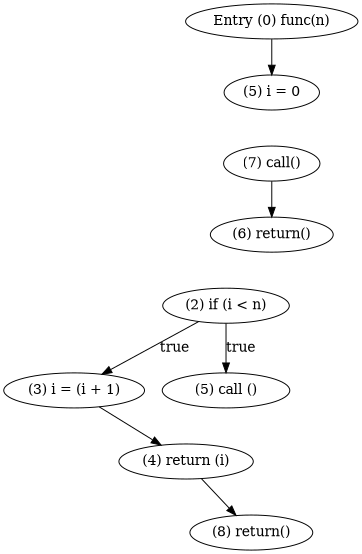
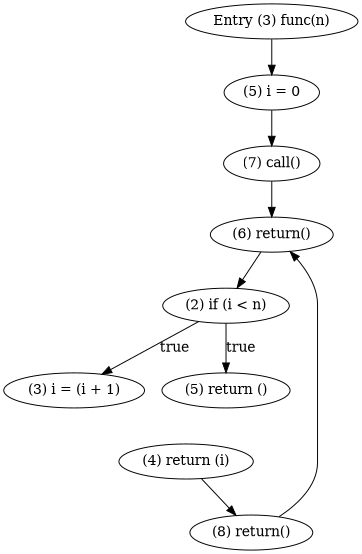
(272, 21) -> (272, 21)
none -> (272, 123)
none -> (252, 266)
(226, 390) -> (226, 390)
none -> (318, 392)
(126, 423) -> none
